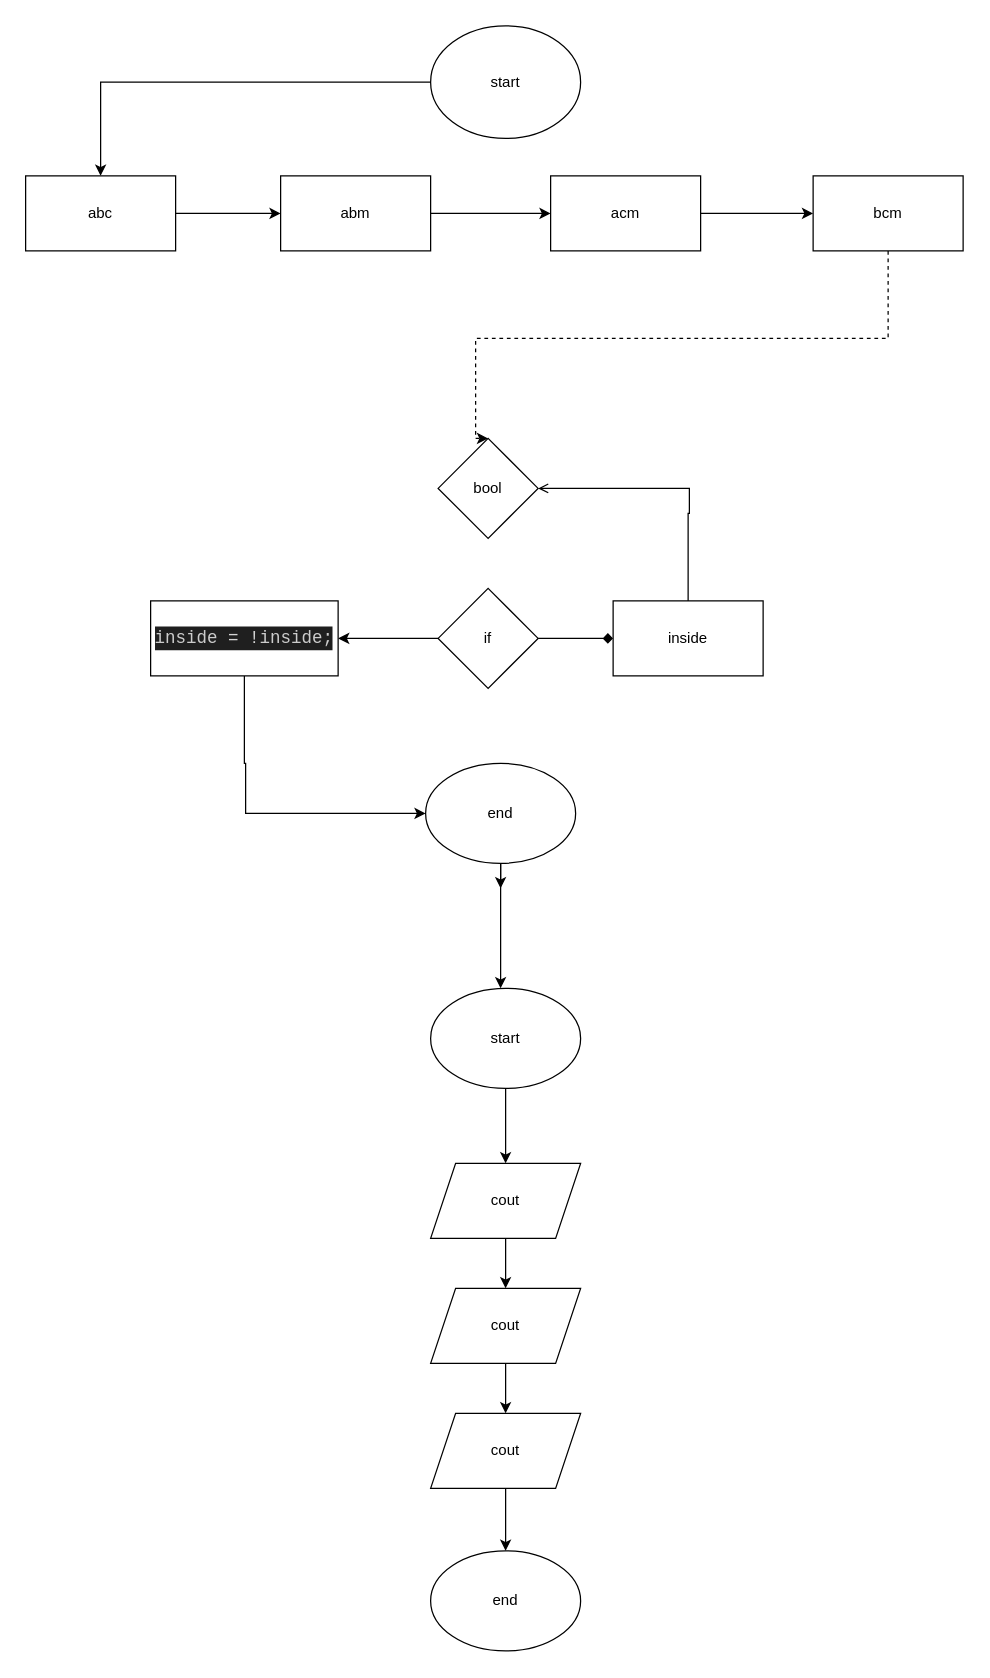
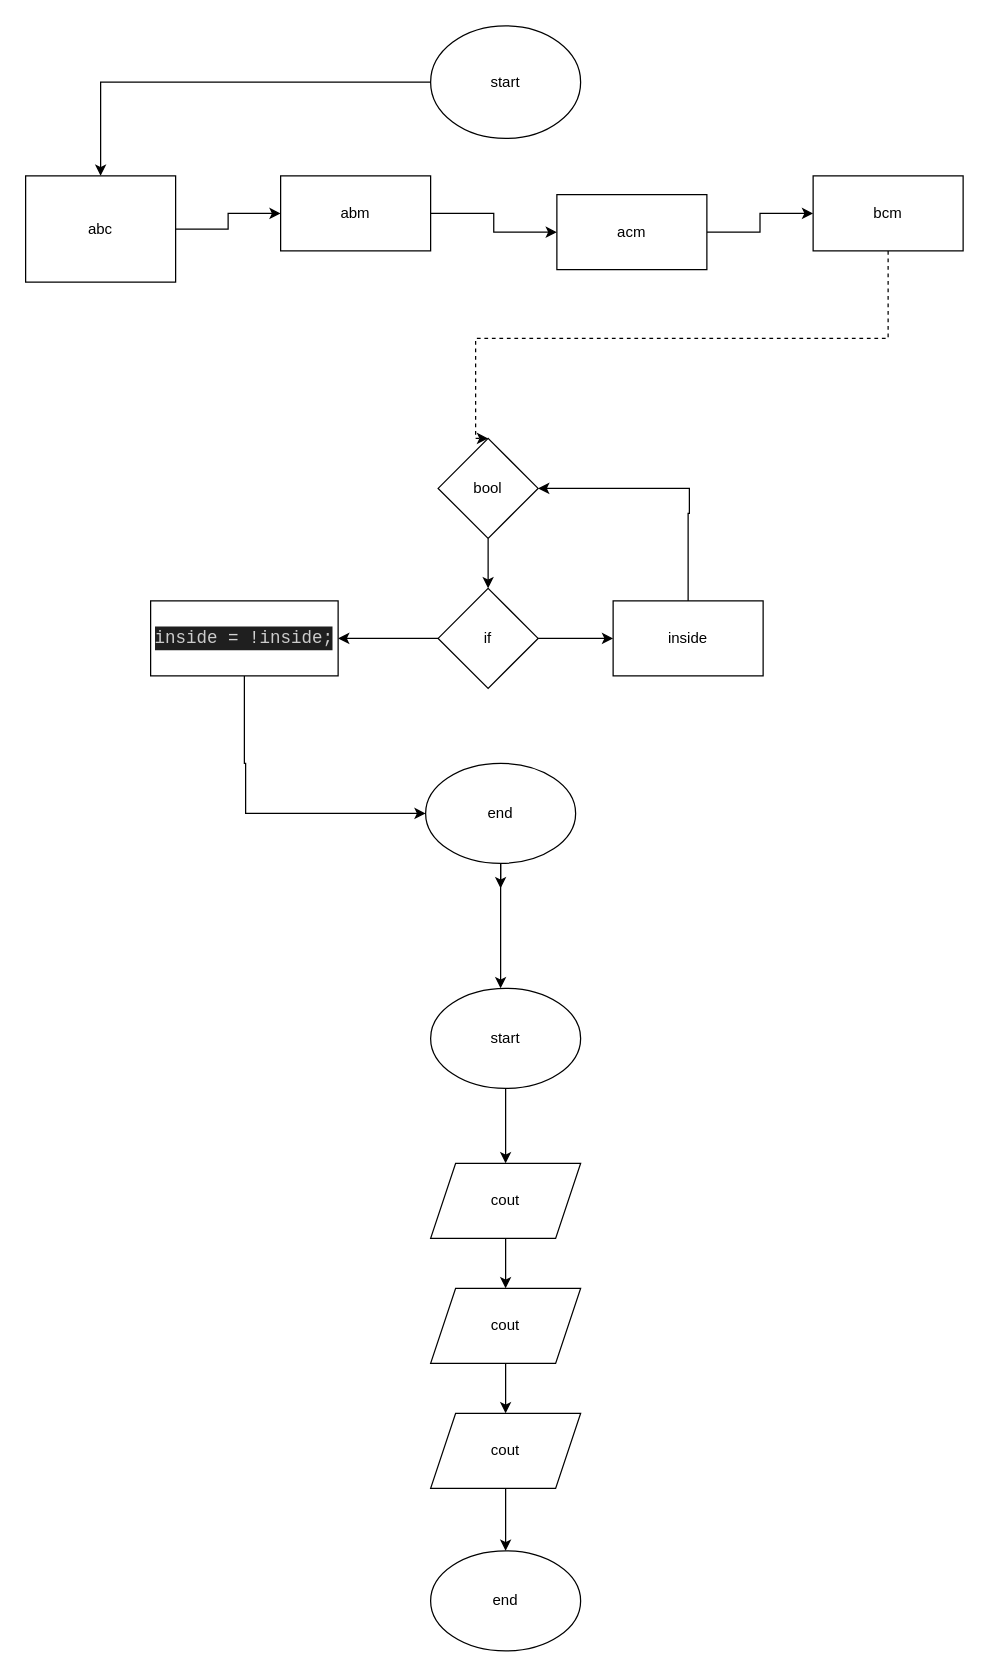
(101, 213) -> (101, 229)
(626, 213) -> (632, 232)
(545, 488) -> (548, 488)
none -> (488, 559)
(602, 638) -> (603, 638)
